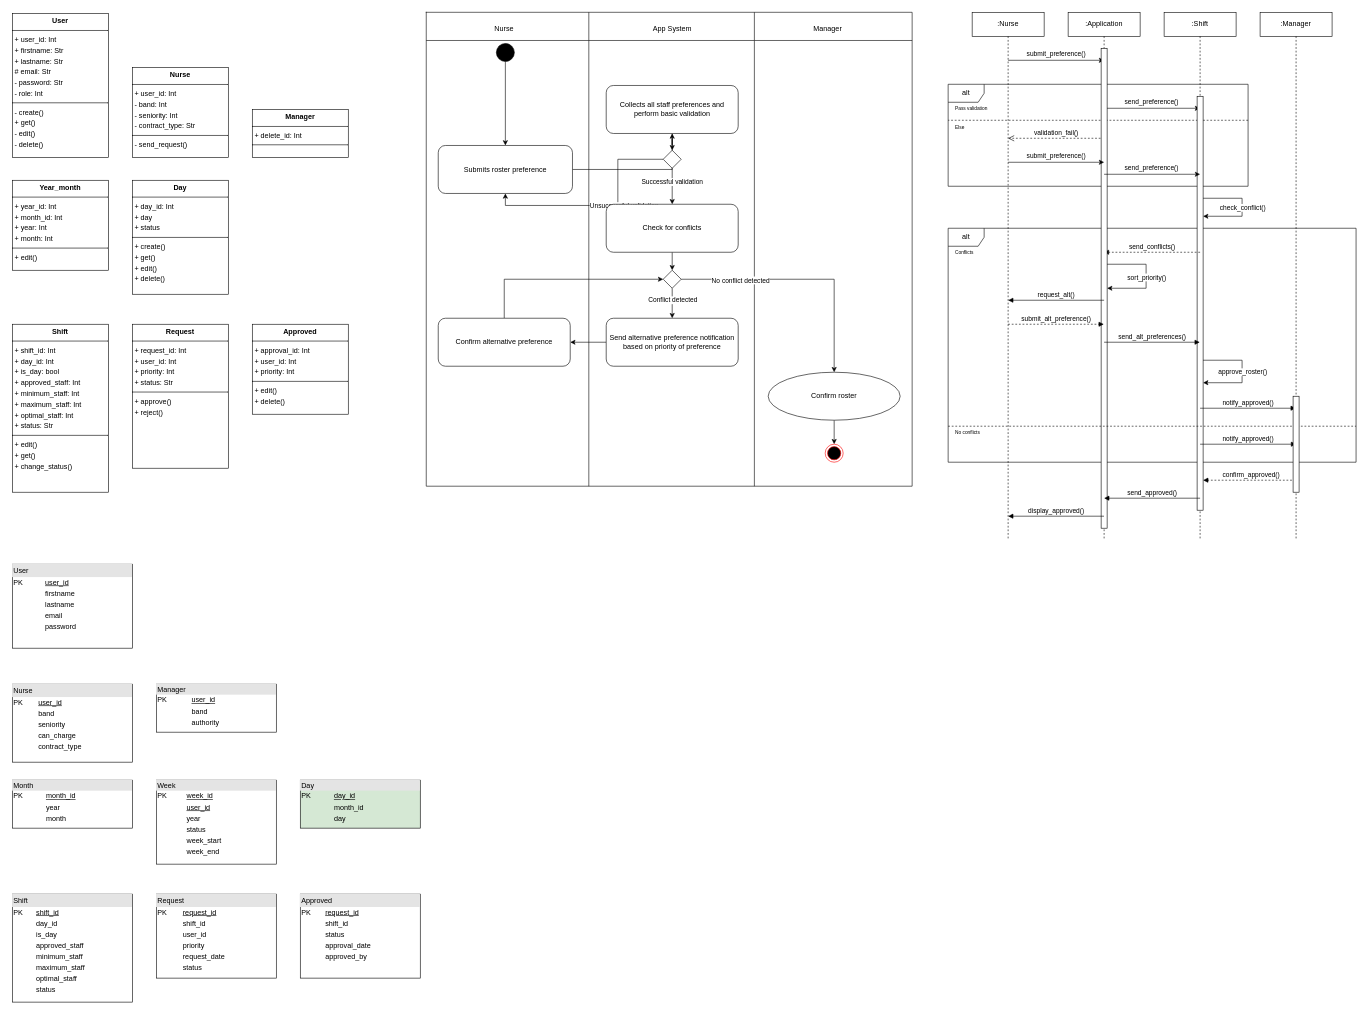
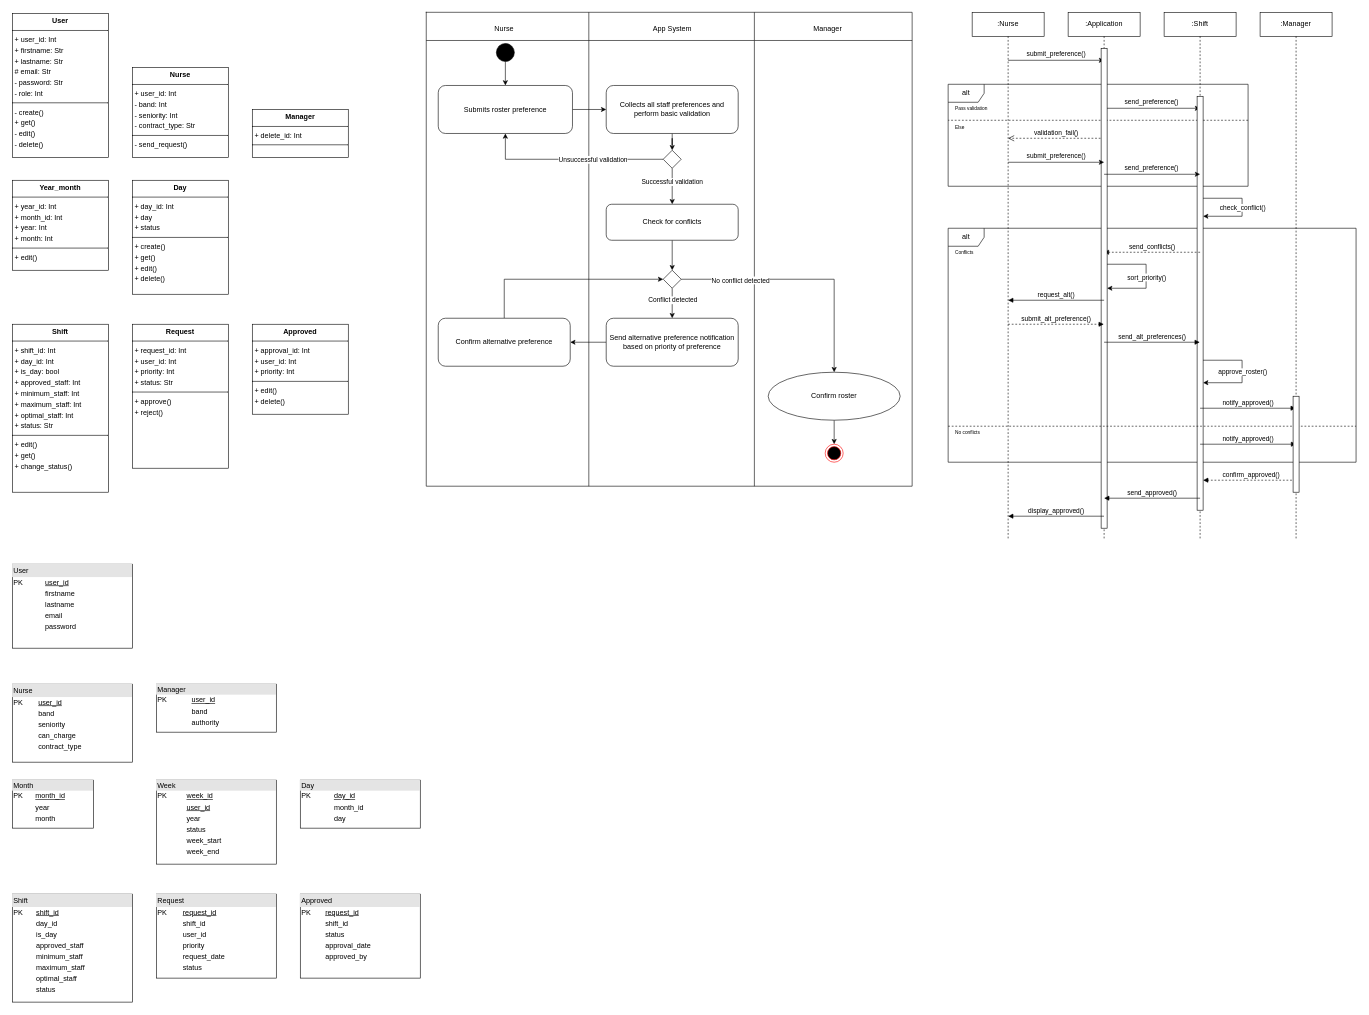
(505, 170) -> (505, 110)
(672, 228) -> (672, 222)
(72, 804) -> (53, 804)
(360, 804) -> (360, 804)
